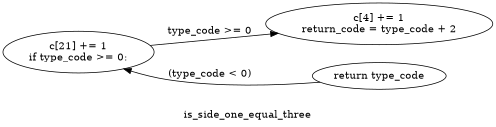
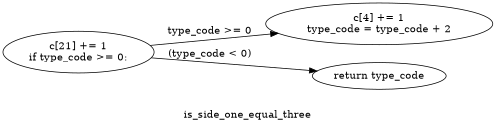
(379, 24) -> (379, 24)
(225, 85) -> (230, 64)
